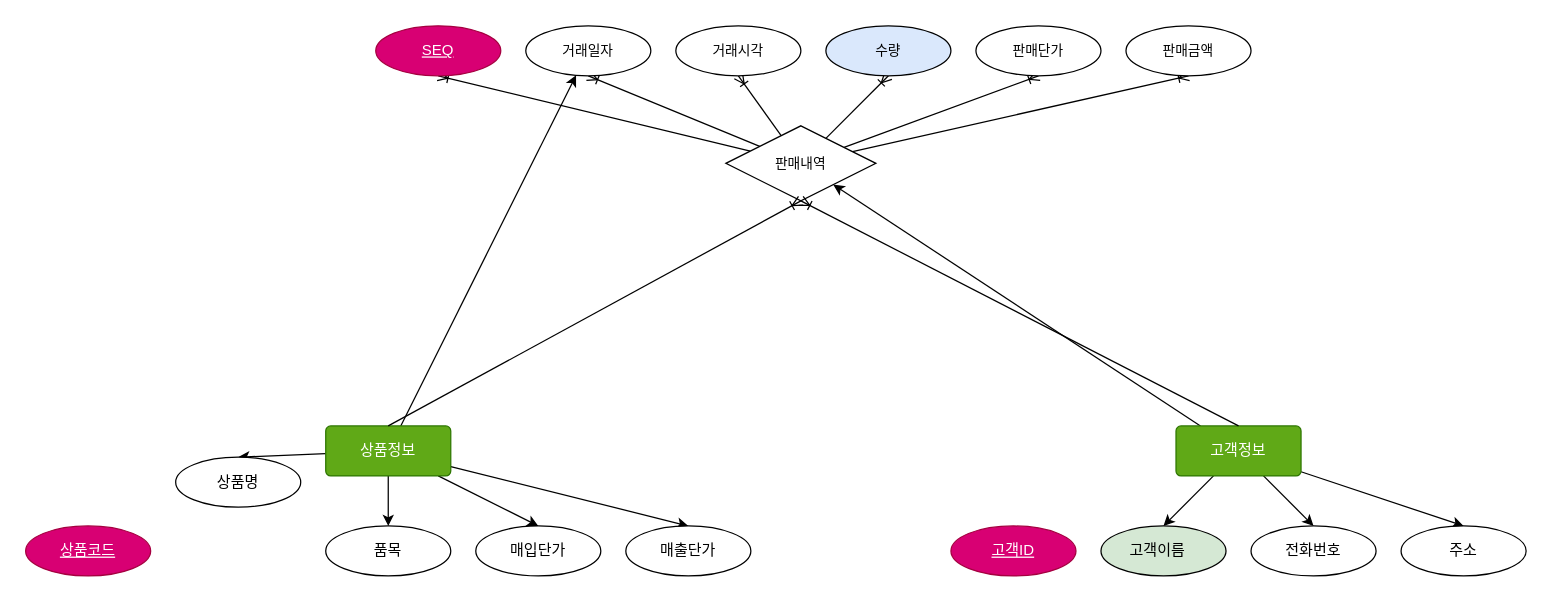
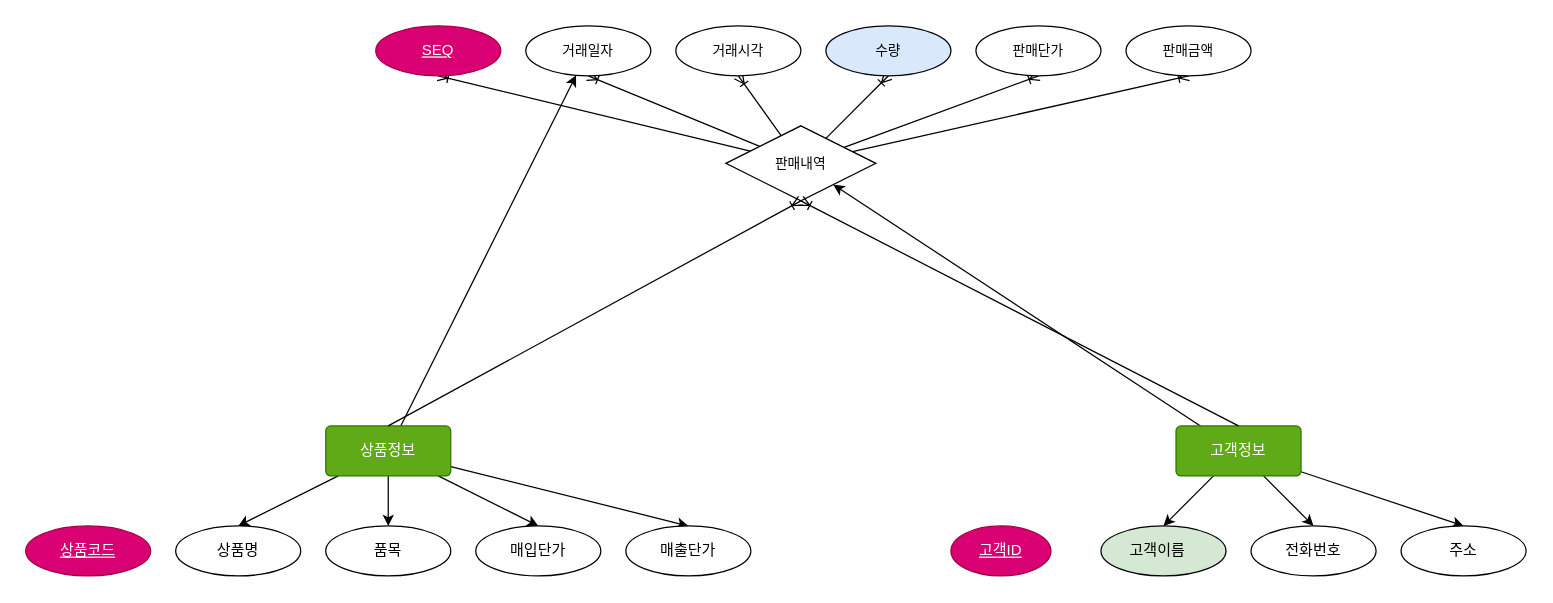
(238, 482) -> (238, 551)
(1013, 551) -> (1001, 551)
